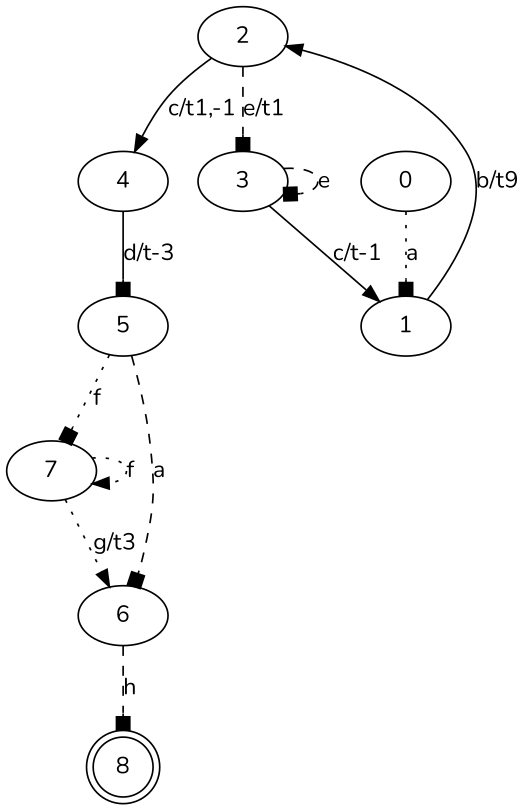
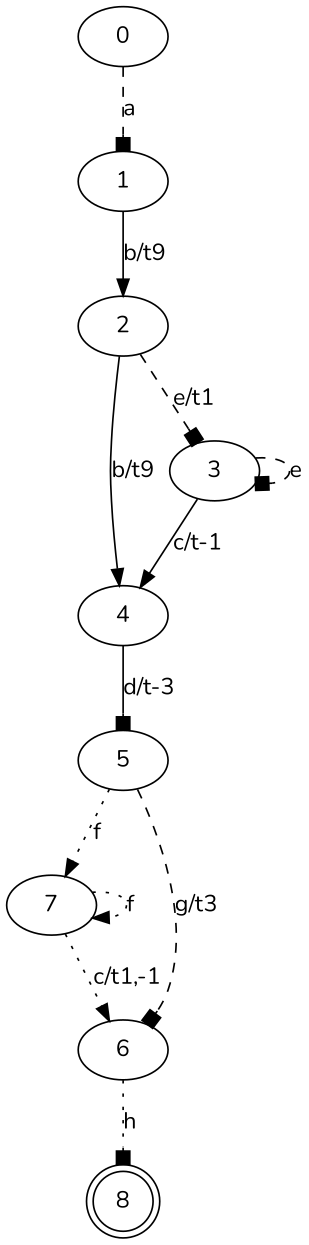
(202, 109) -> (133, 471)
(406, 245) -> (123, 101)
(318, 248) -> (173, 536)
(91, 391) -> (91, 825)
(160, 471) -> (196, 905)
(115, 543) -> (127, 978)
(123, 679) -> (123, 1114)
